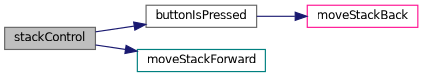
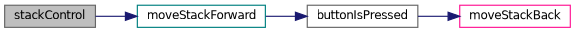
(115, 29) -> (281, 16)
